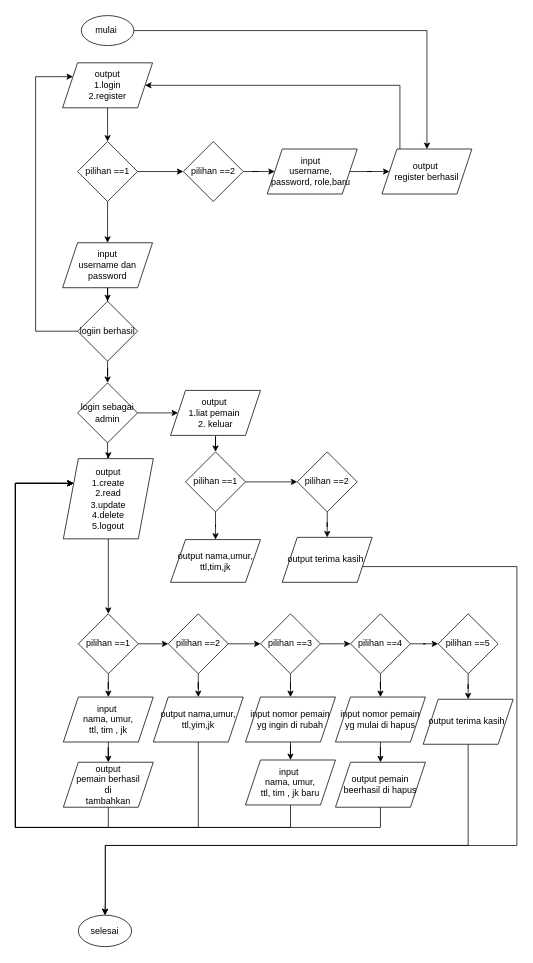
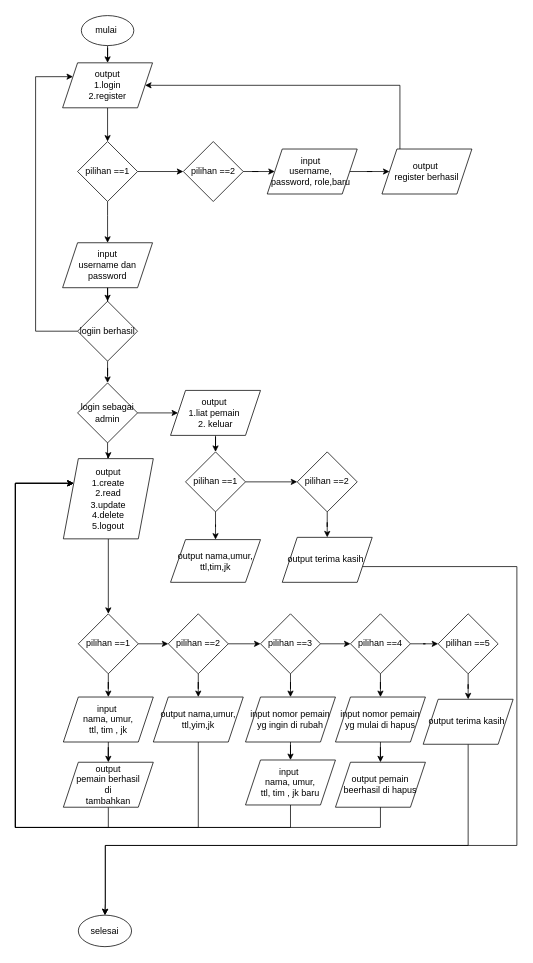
(281, 30) -> (108, 57)
